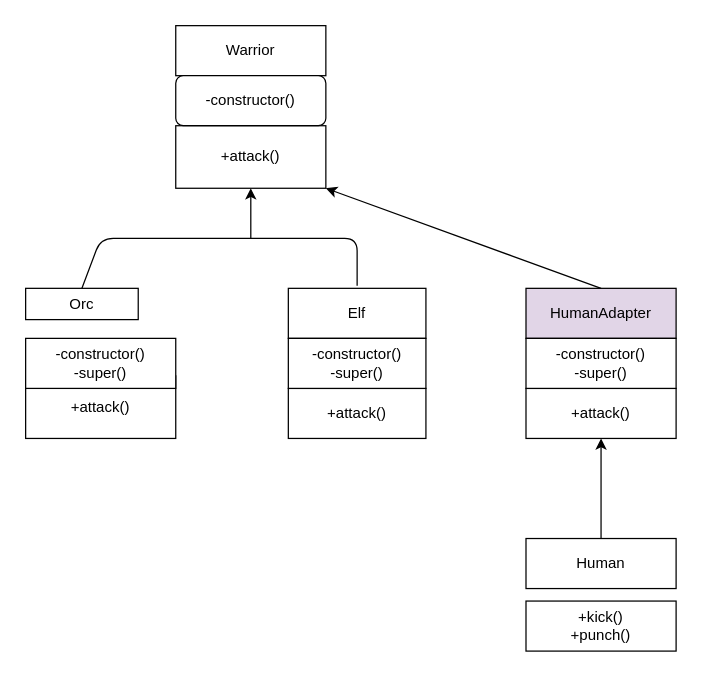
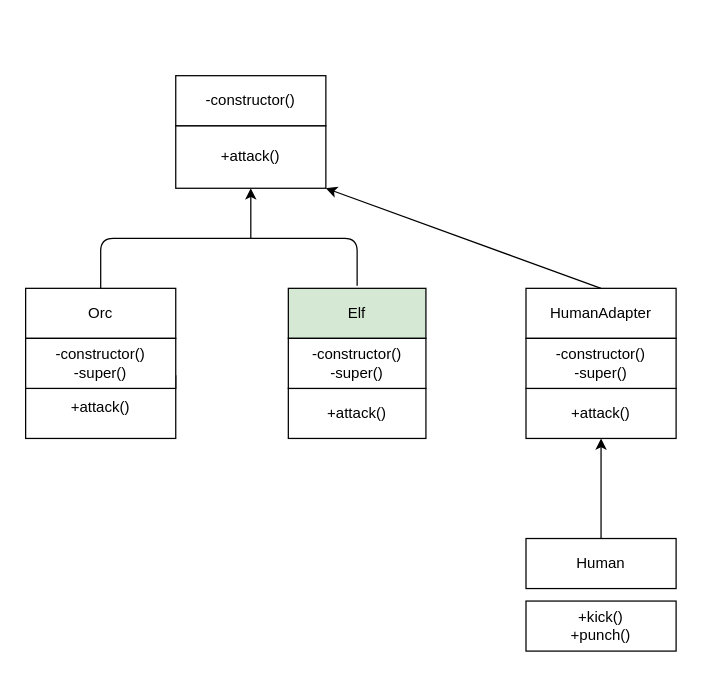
(251, 51) -> none
(251, 101) -> (251, 101)
(82, 304) -> (101, 313)
(357, 313) -> (357, 313)
(601, 313) -> (601, 313)
